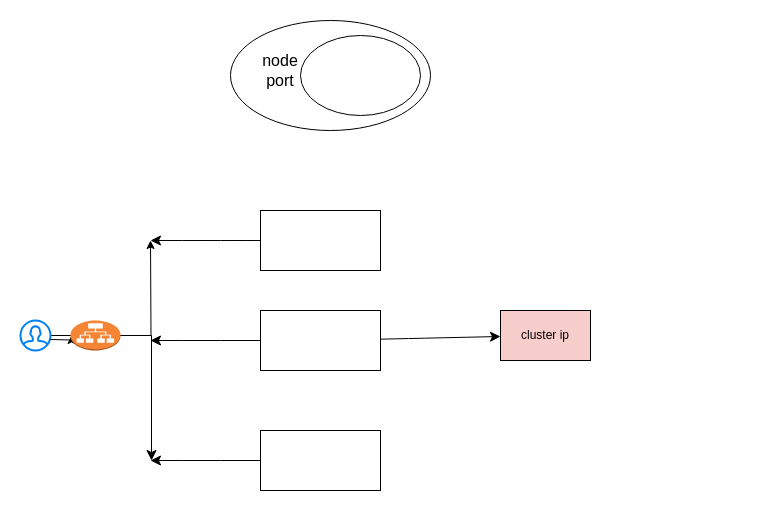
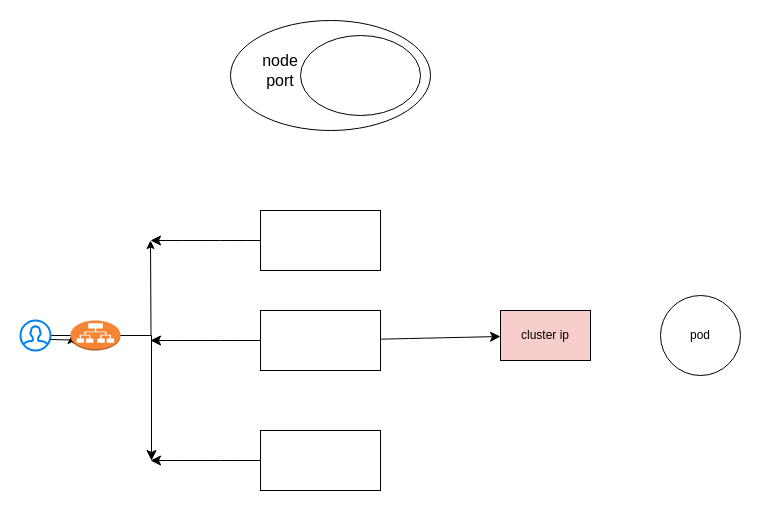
none -> (701, 336)
